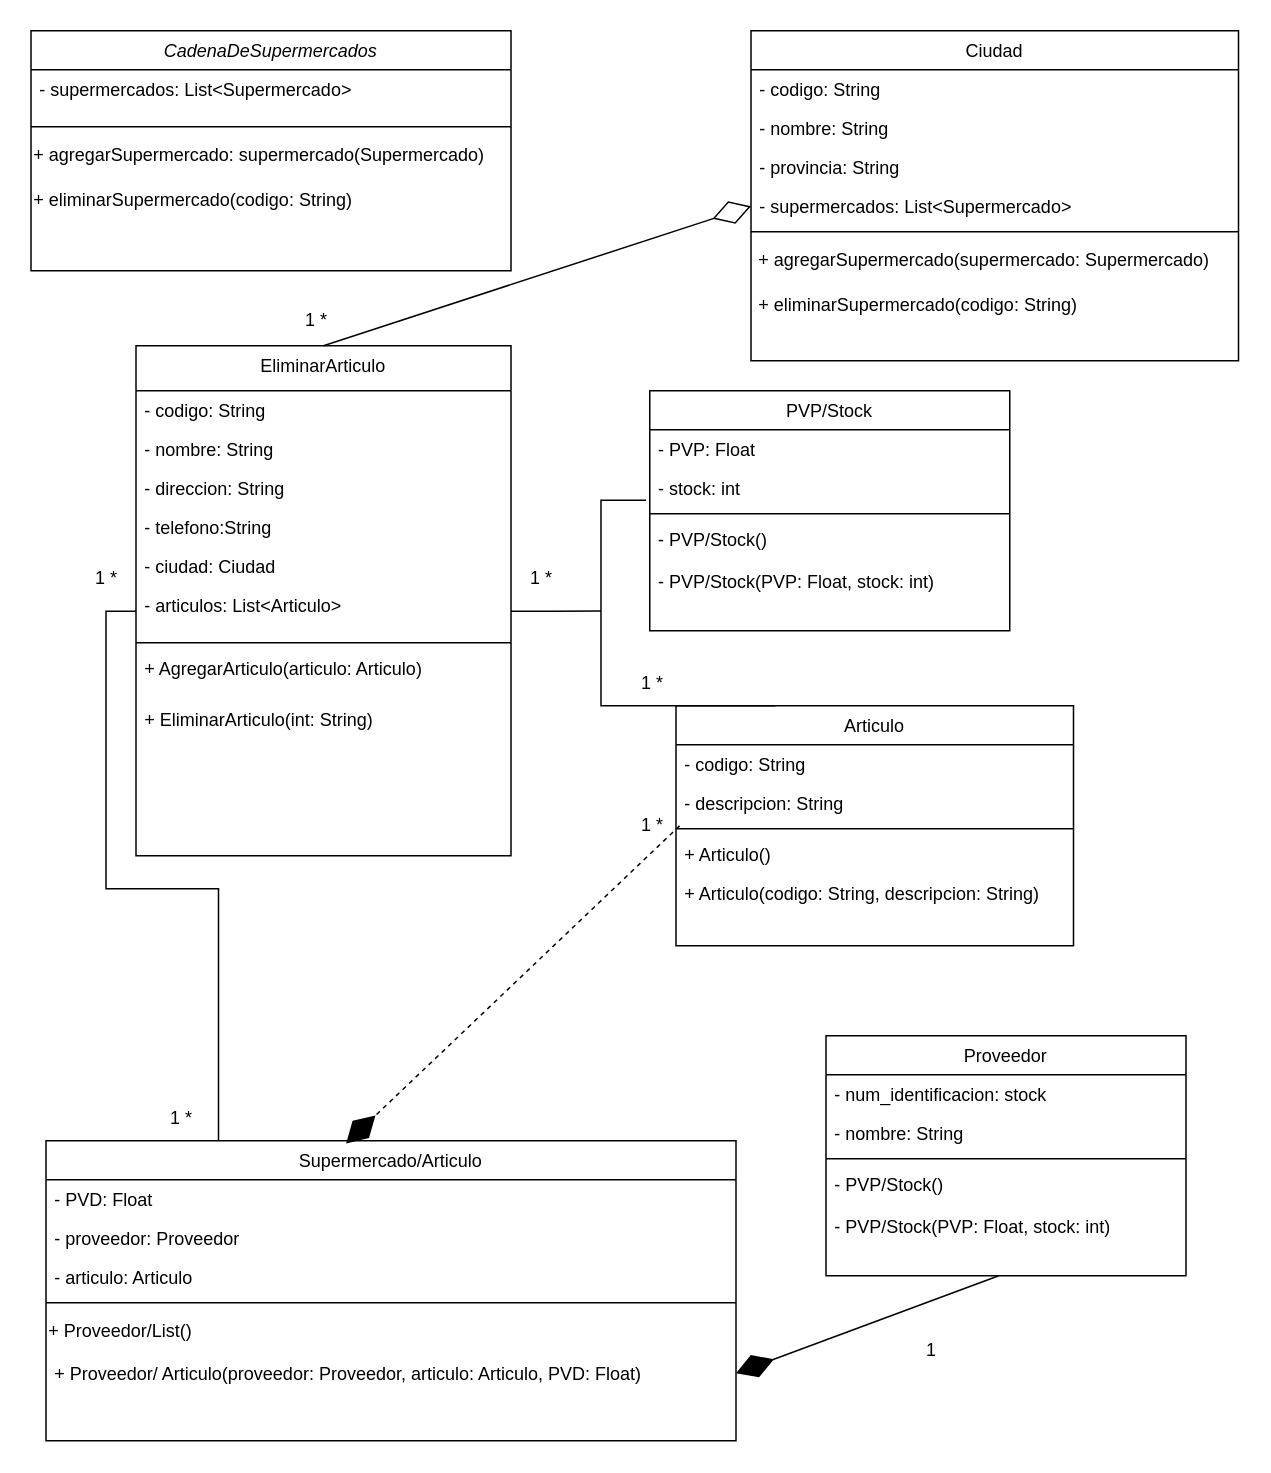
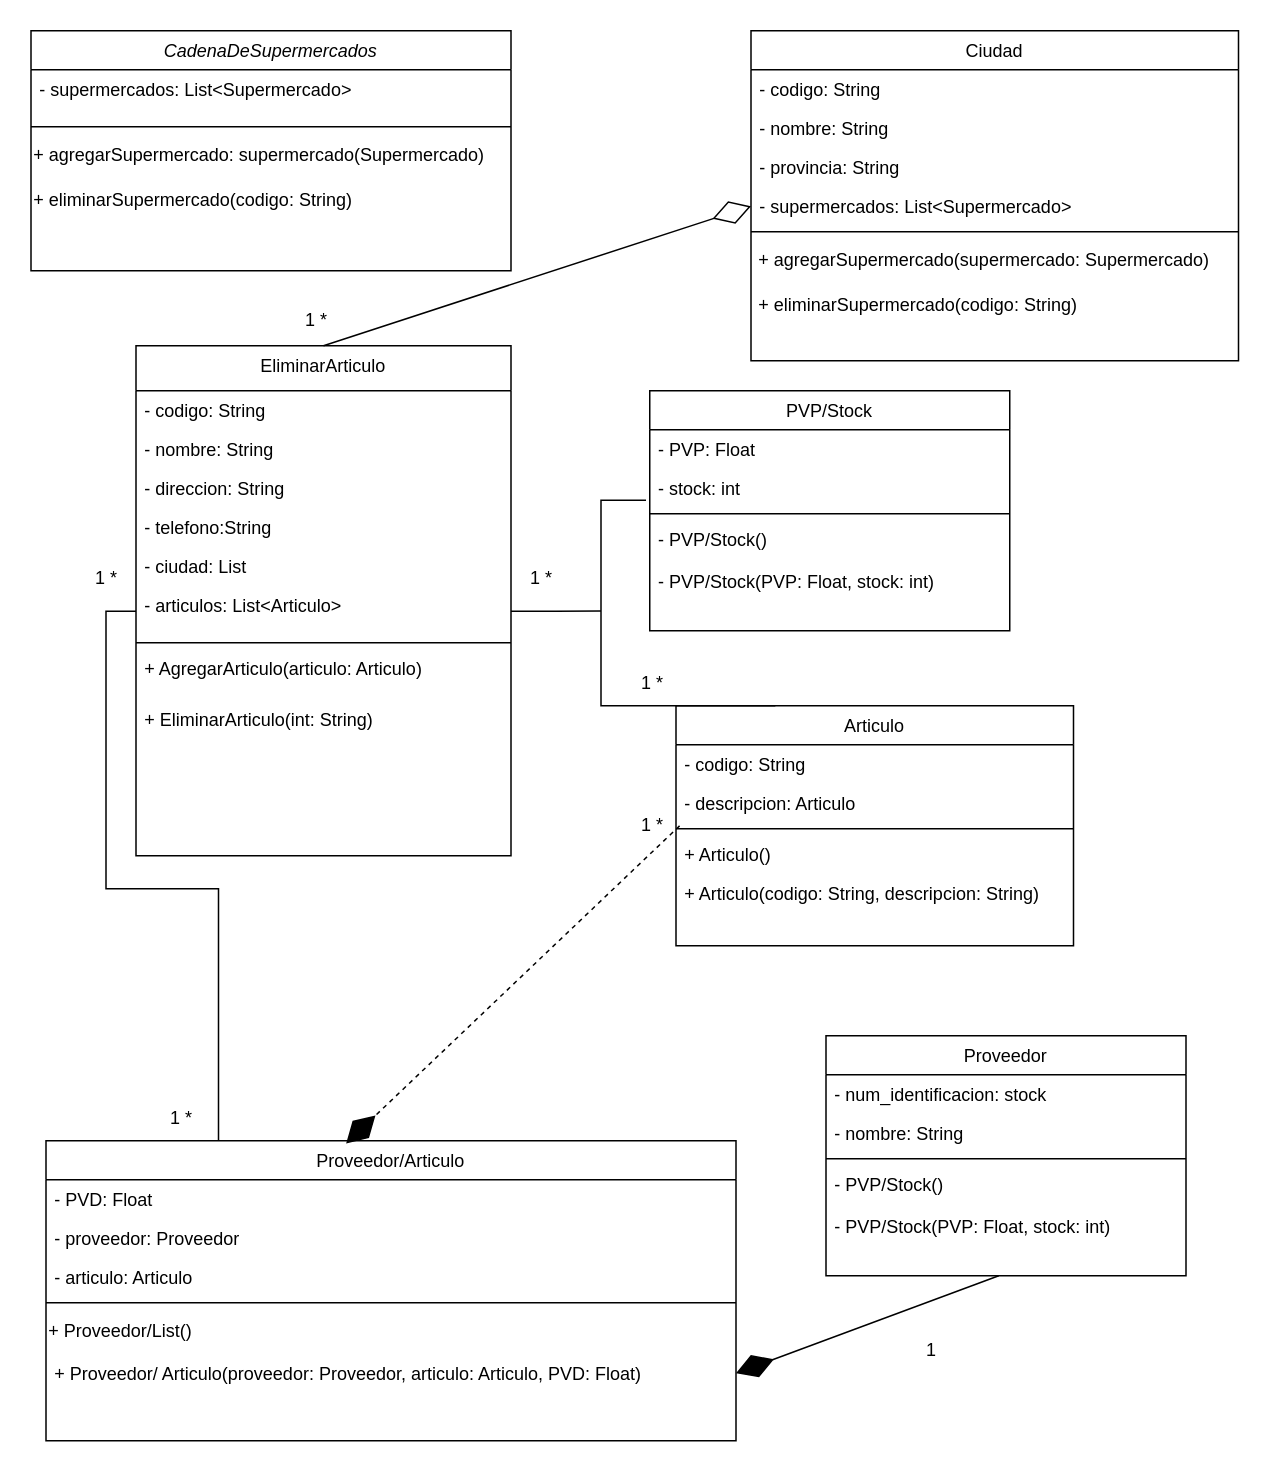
(213, 567) -> (203, 567)
(776, 804) -> (784, 804)
(390, 1161) -> (390, 1161)
